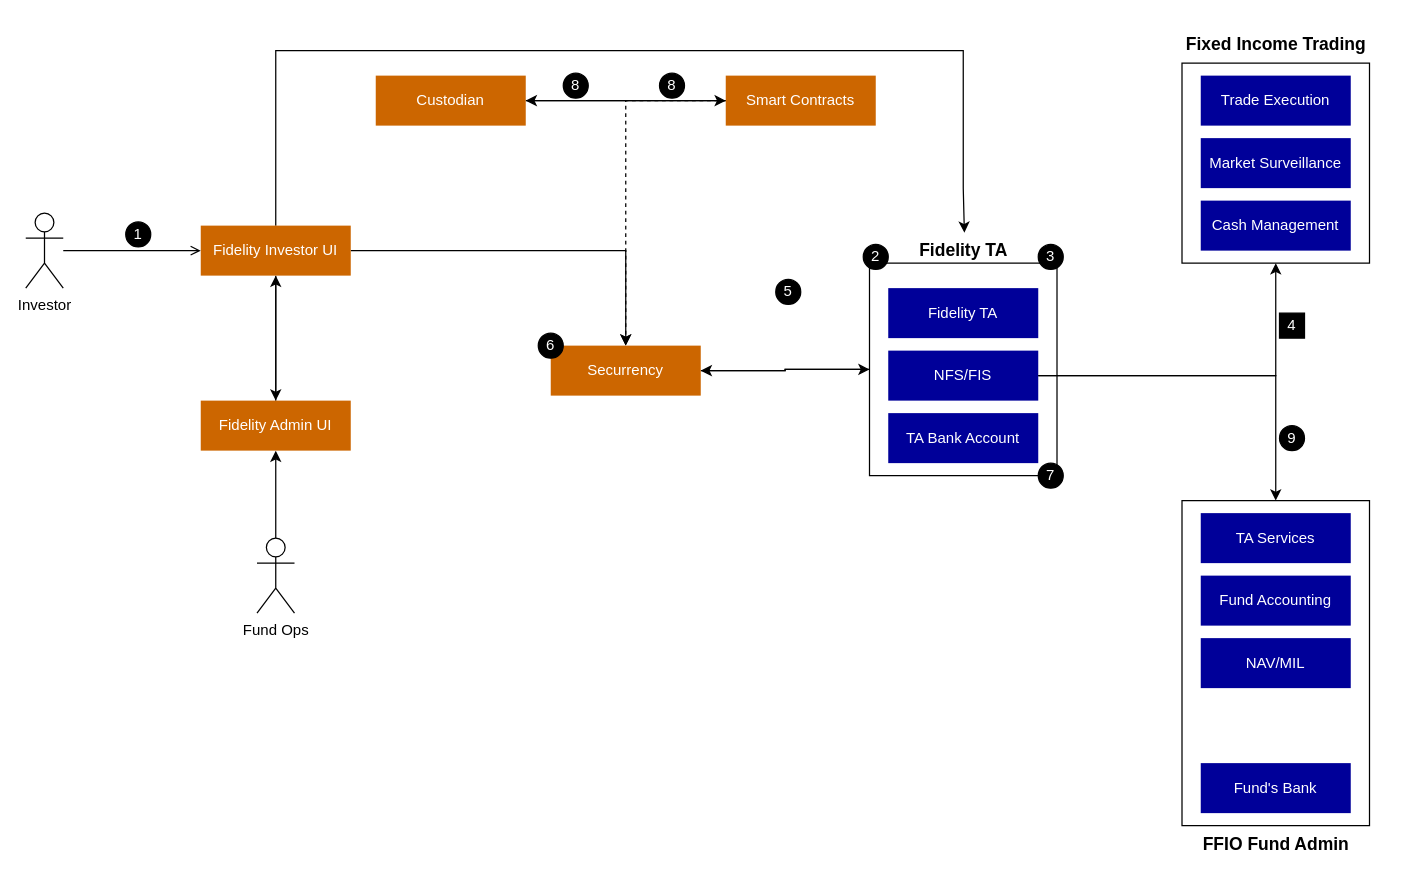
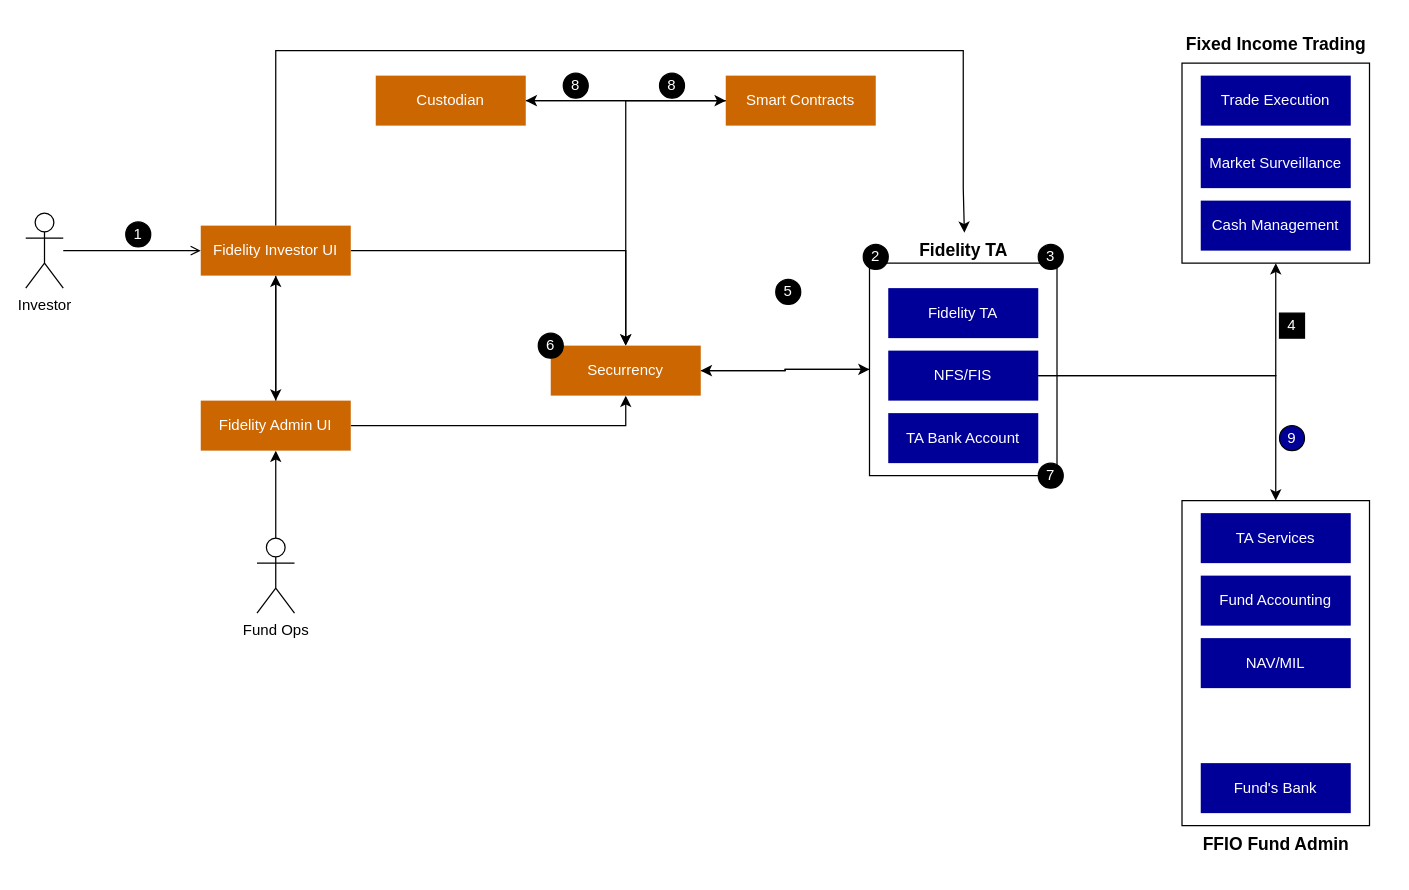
(626, 176) -> (626, 176)
none -> (499, 426)
(1292, 438) -> (1292, 438)
